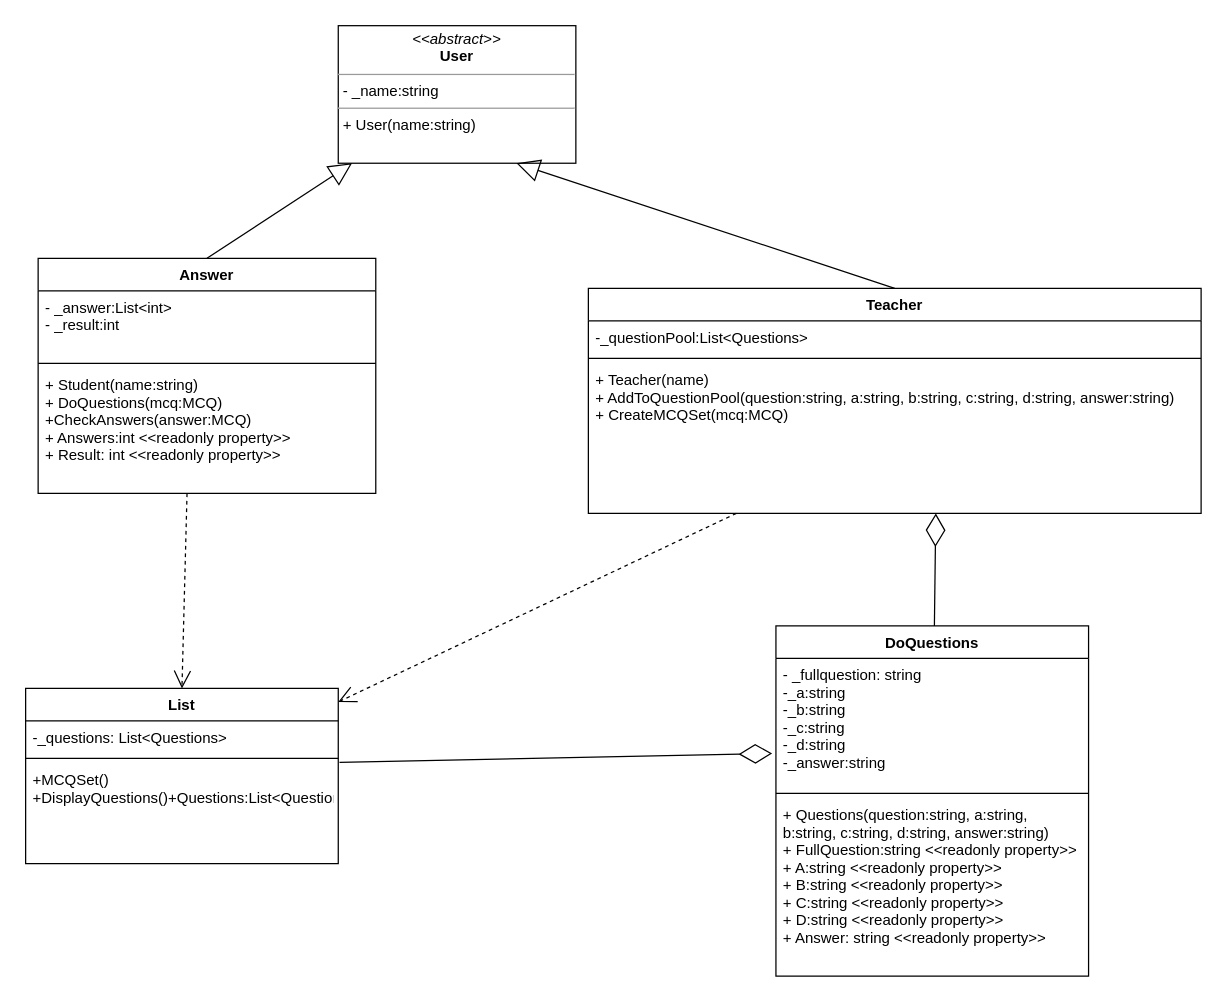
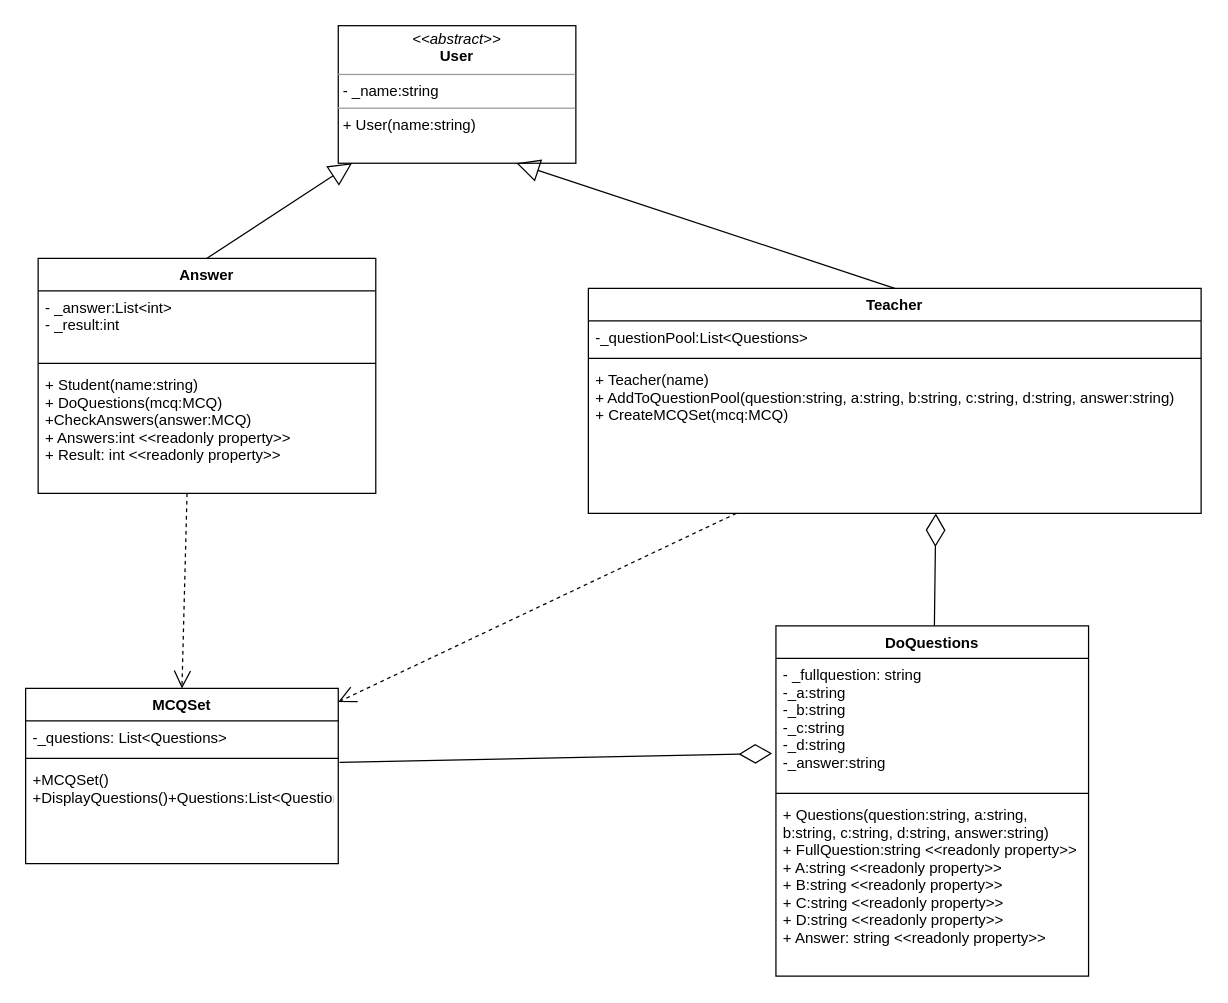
(181, 705) -> (181, 705)
